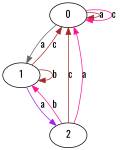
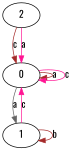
(46, 50) -> (21, 109)
(37, 105) -> none
(50, 106) -> none
